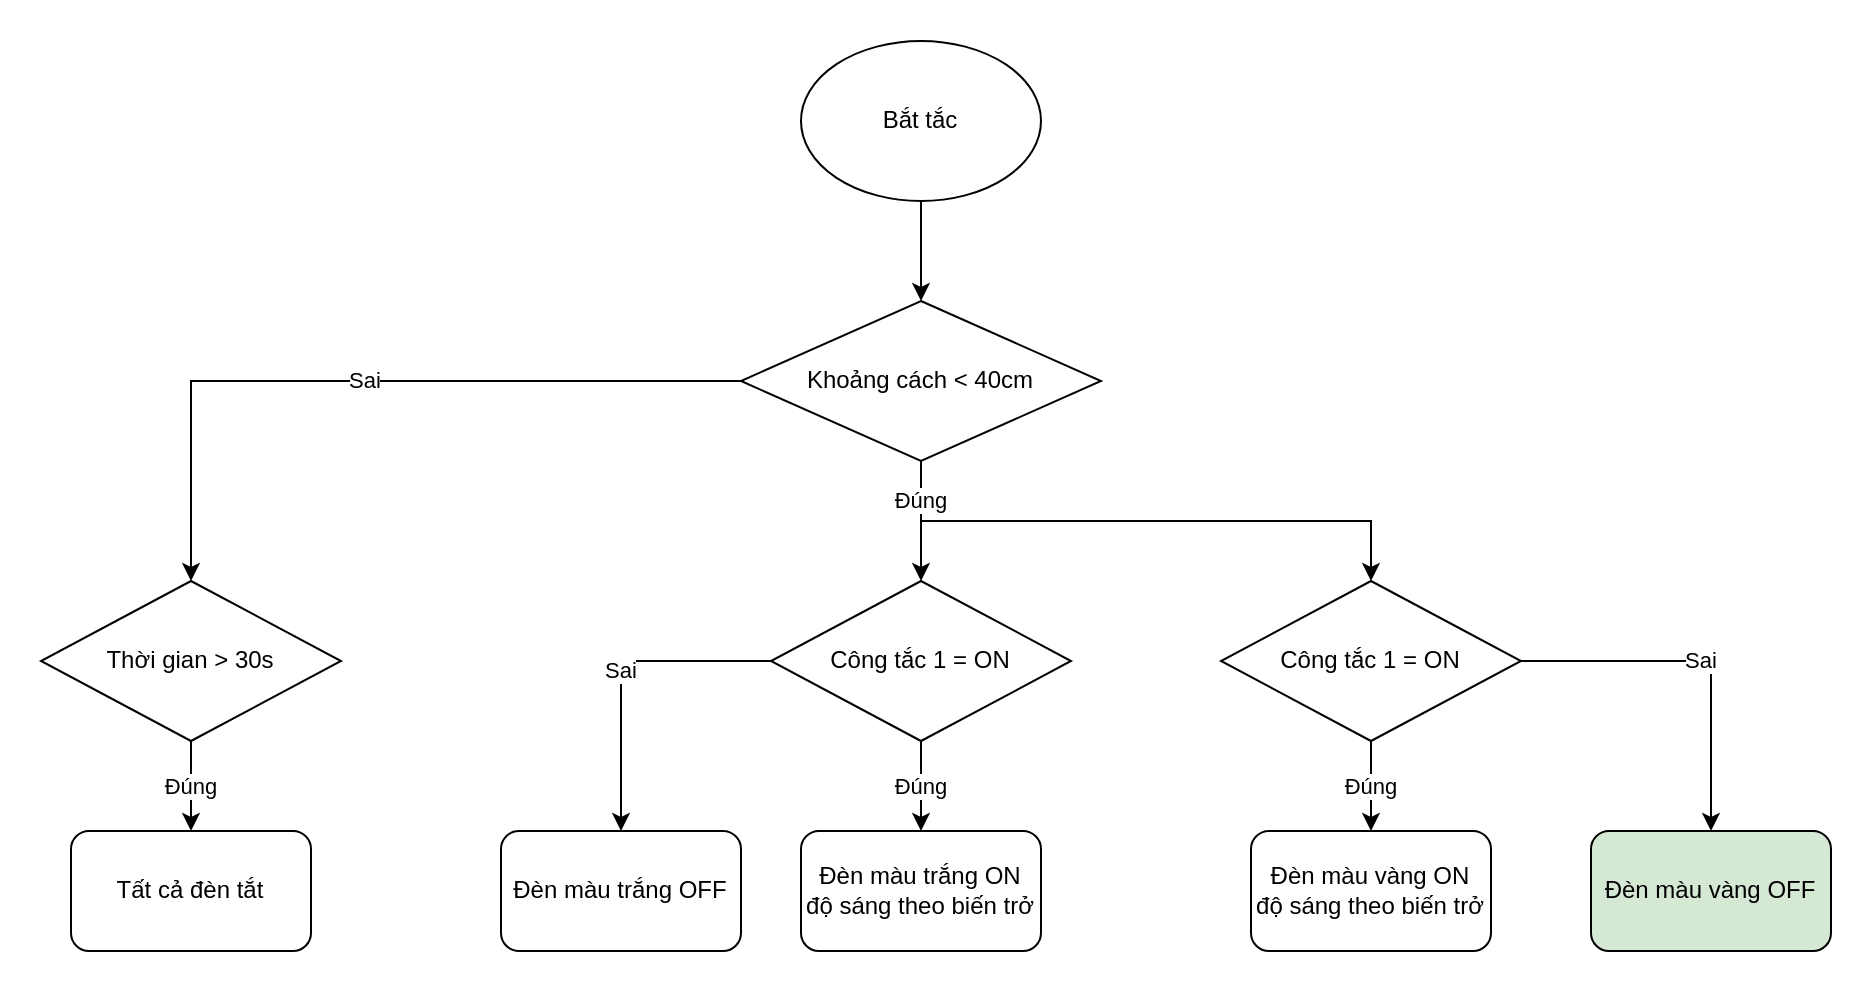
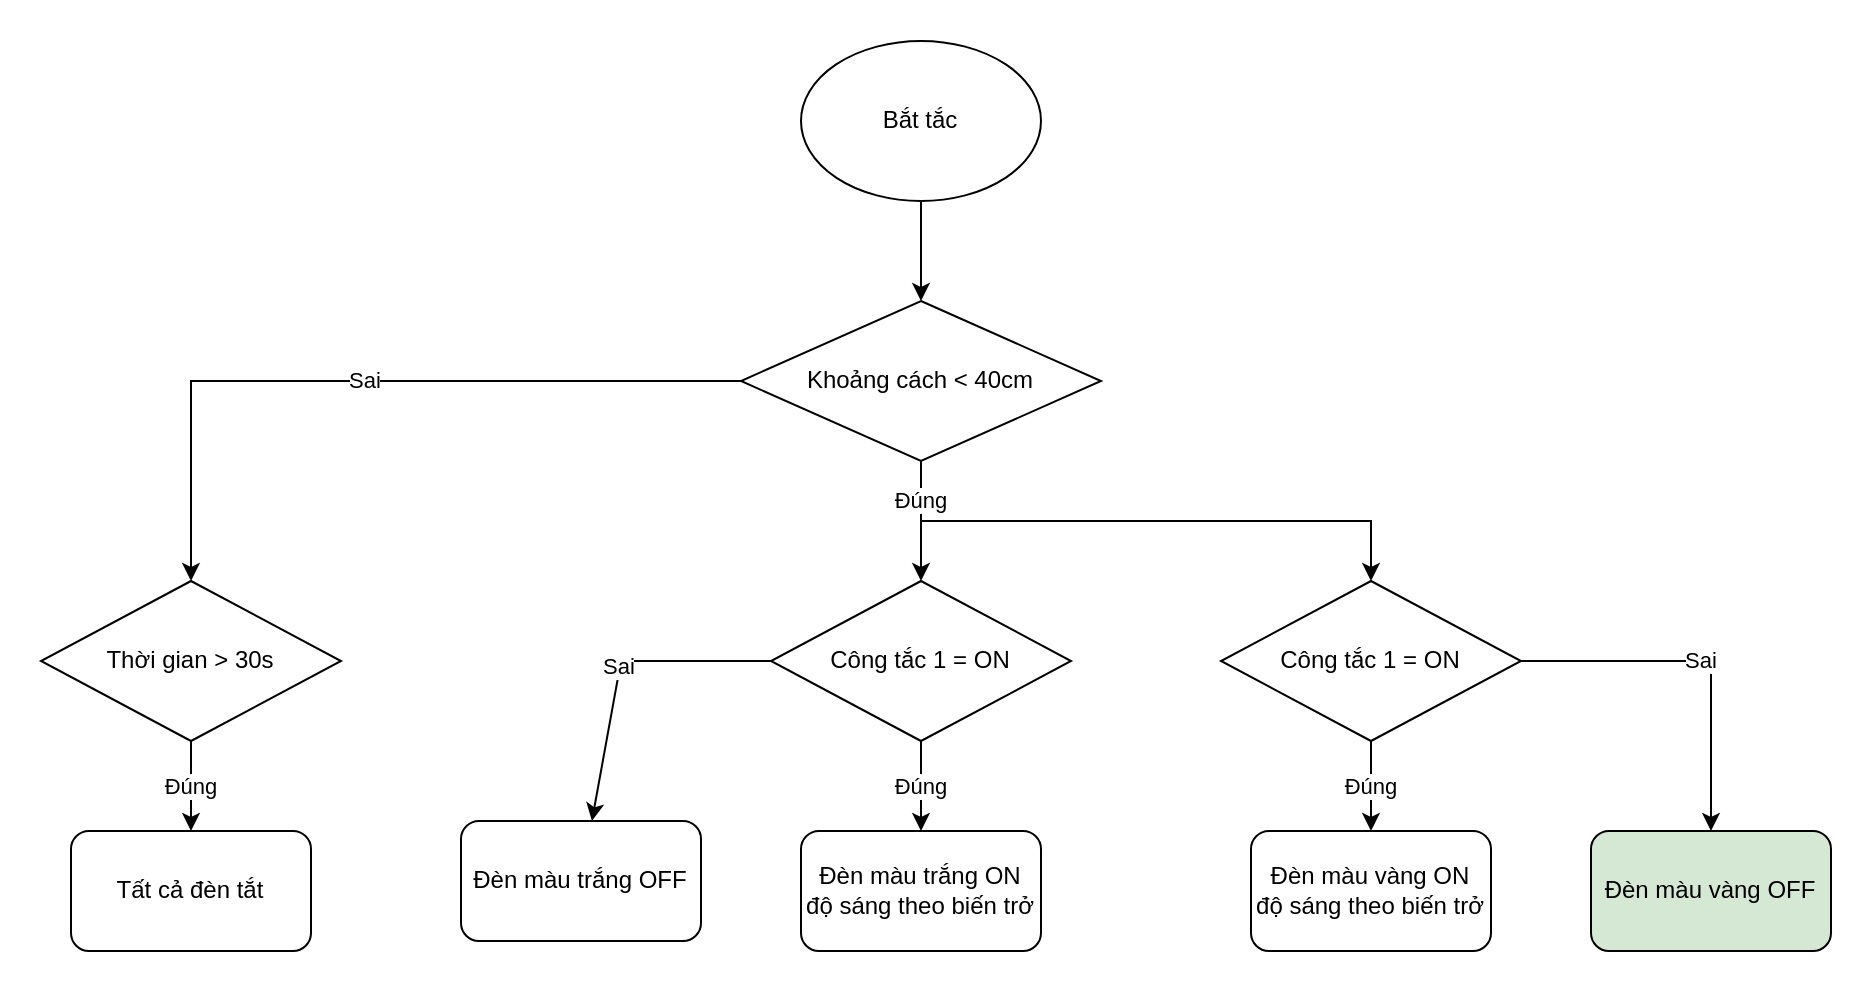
(621, 891) -> (581, 881)
